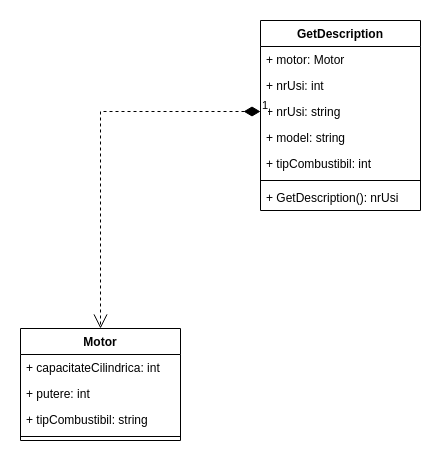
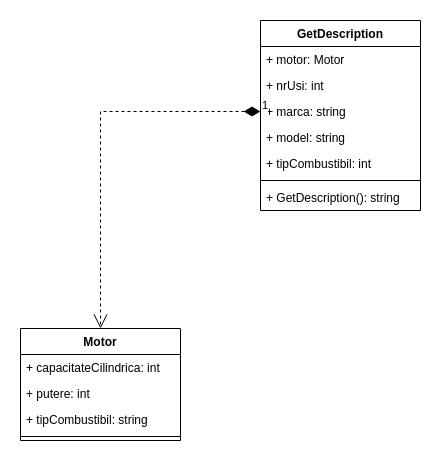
(309, 112) -> (310, 112)
(342, 198) -> (346, 198)
